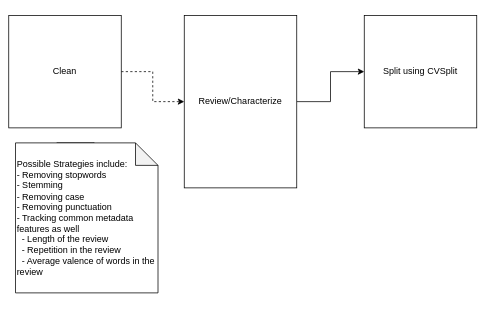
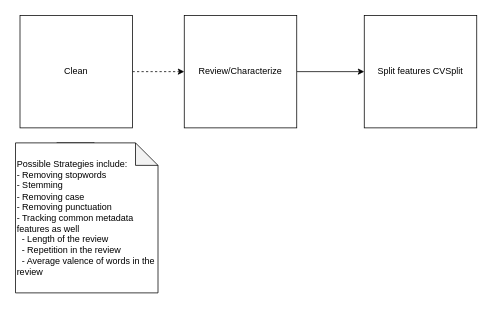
(65, 72) -> (76, 72)
(420, 72) -> (420, 72)
(240, 102) -> (240, 72)
